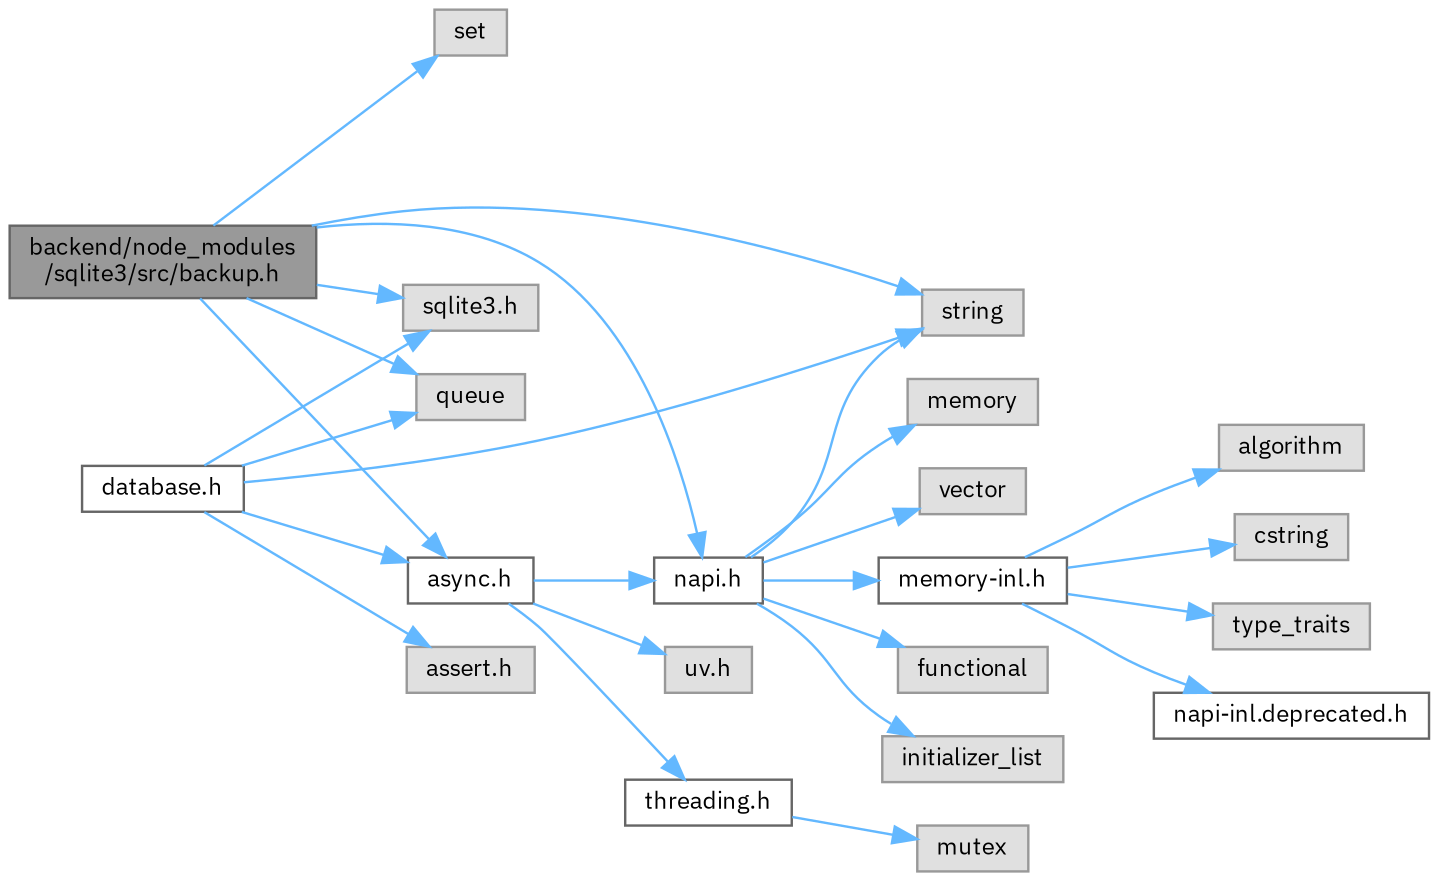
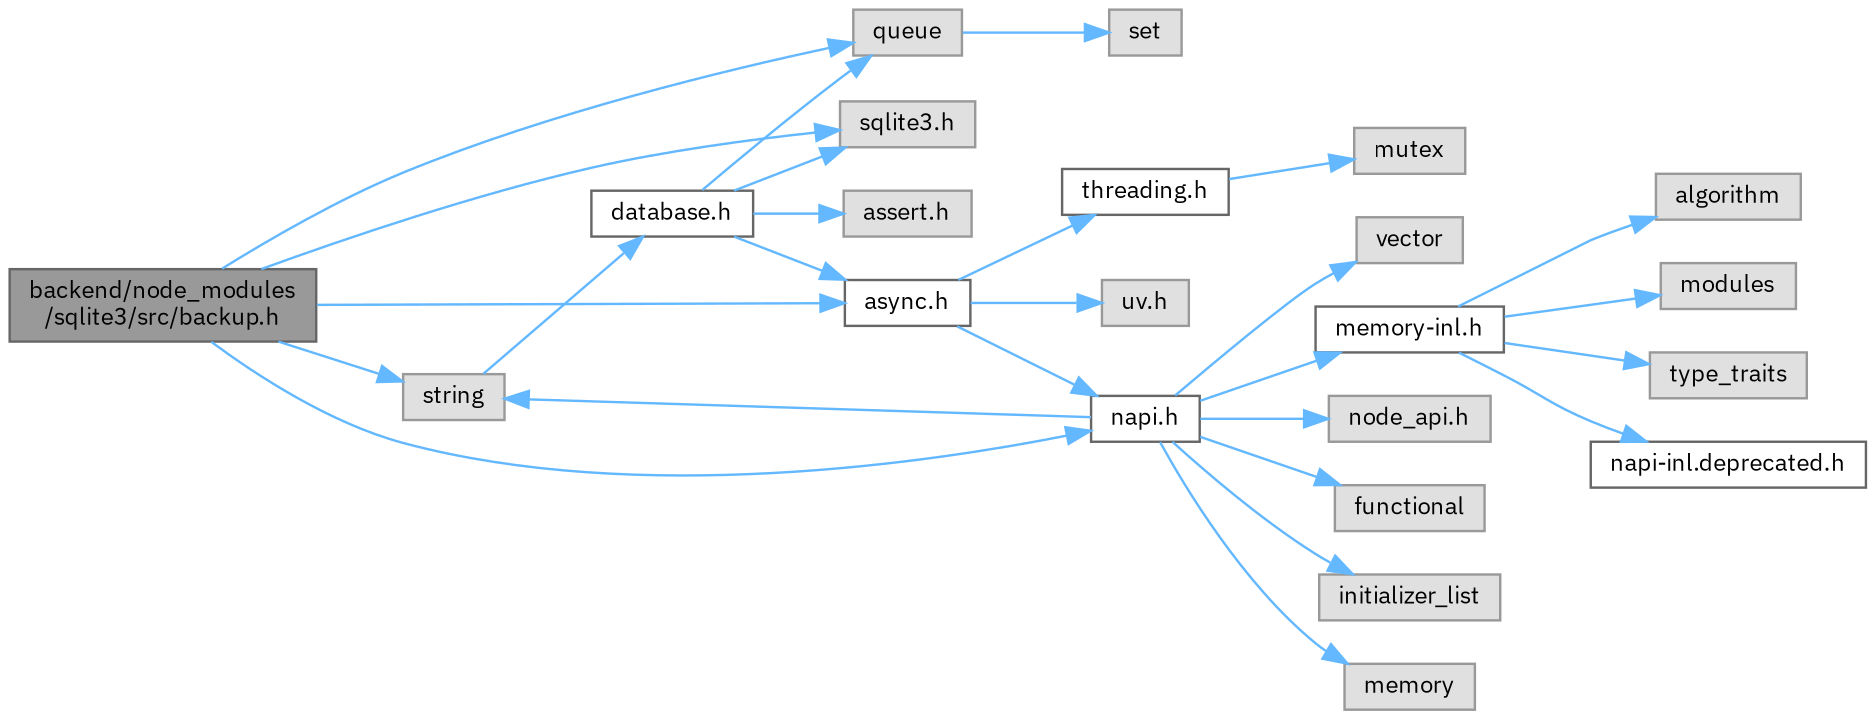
(315, 148) -> (1024, 33)
none -> (1410, 419)
(576, 432) -> (547, 320)
(1291, 537) -> (1728, 286)
